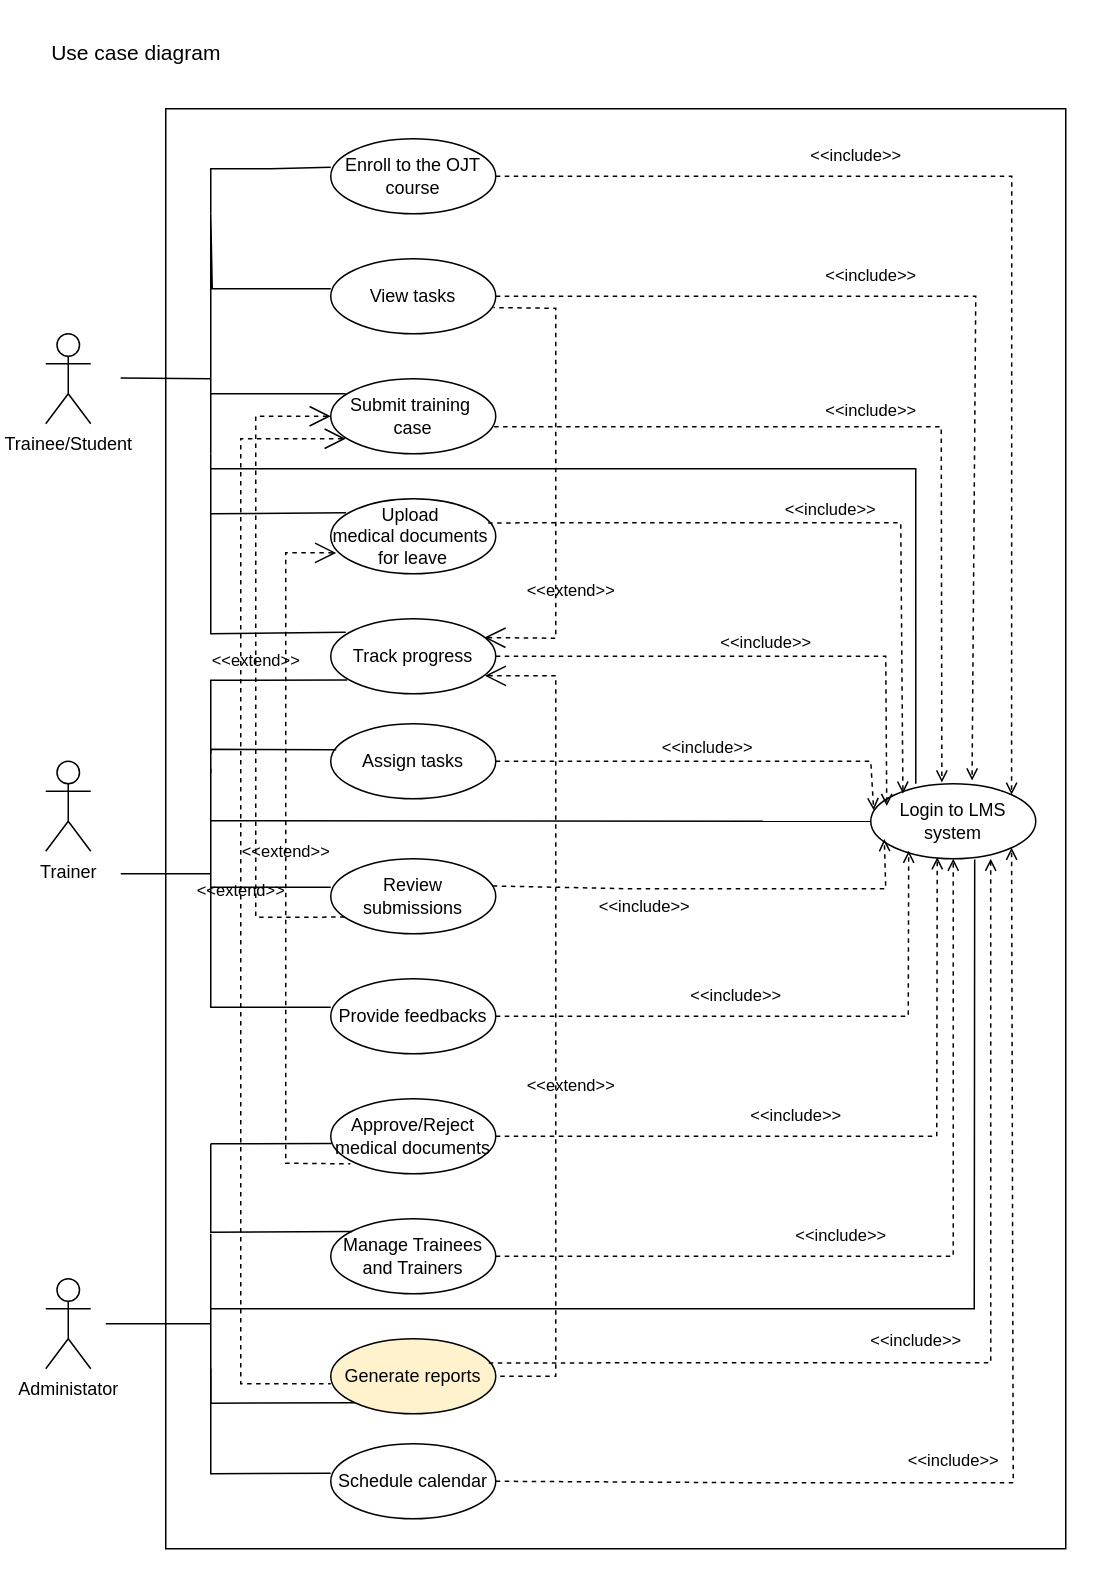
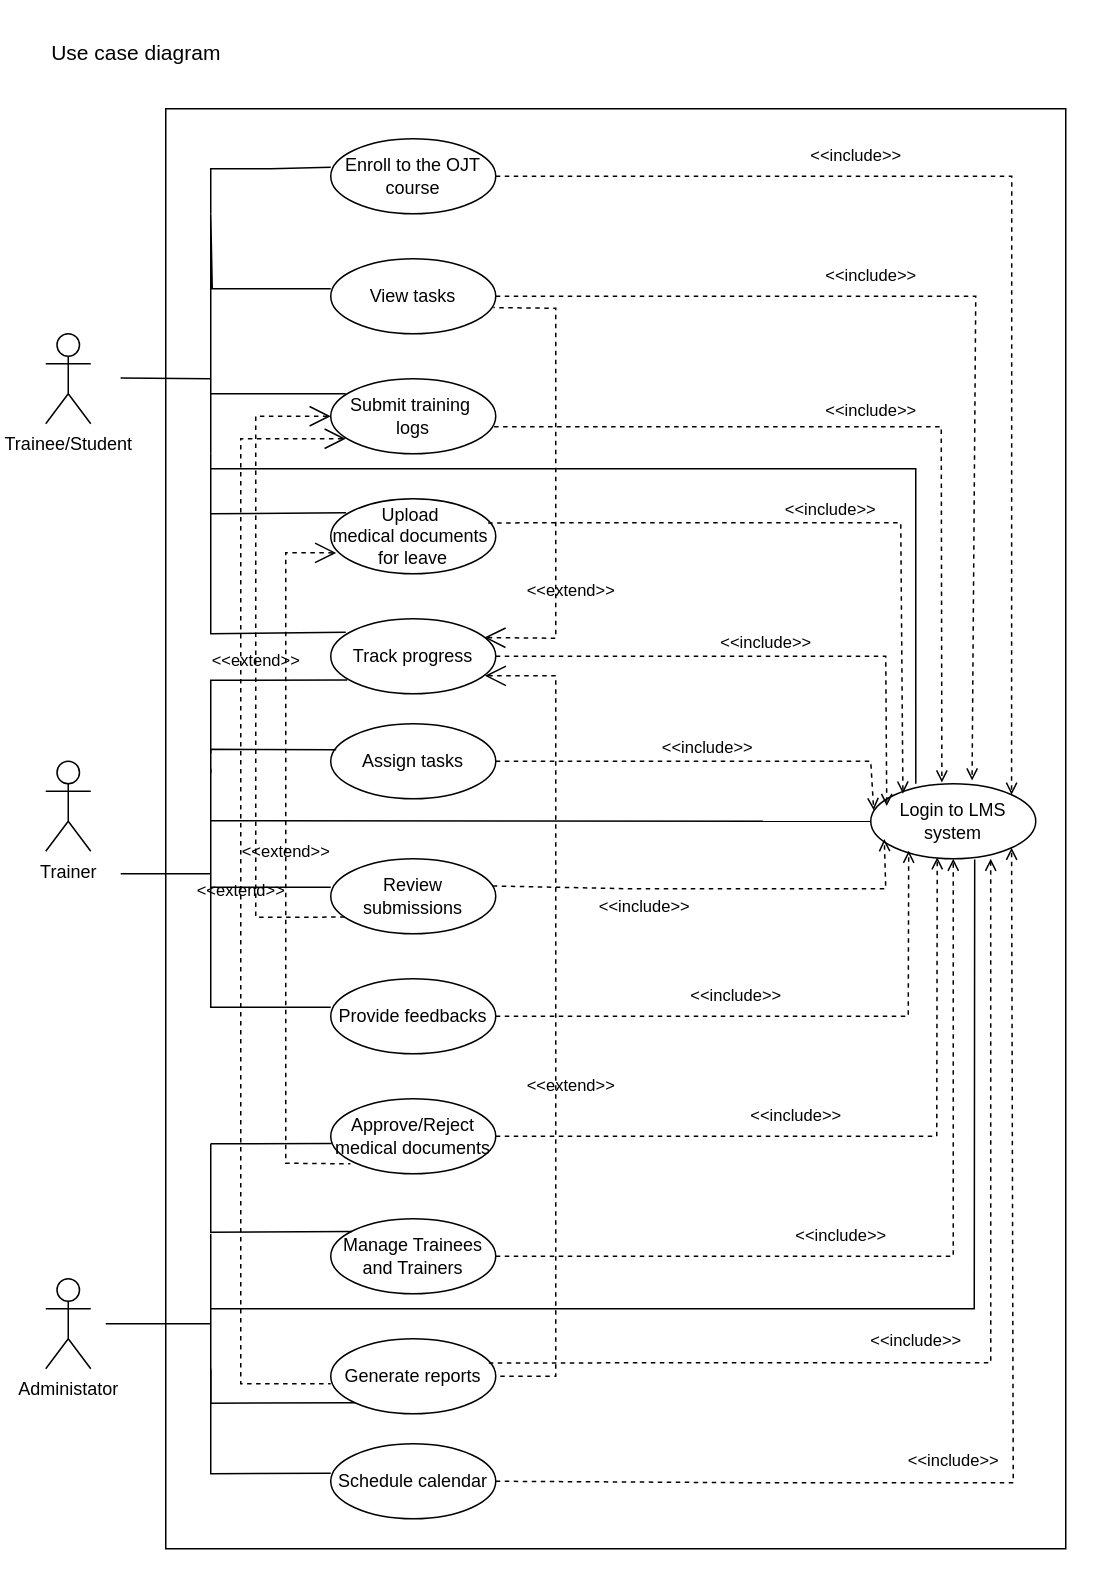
(413, 416) -> (413, 416)
(413, 1376) -> (413, 1376)
